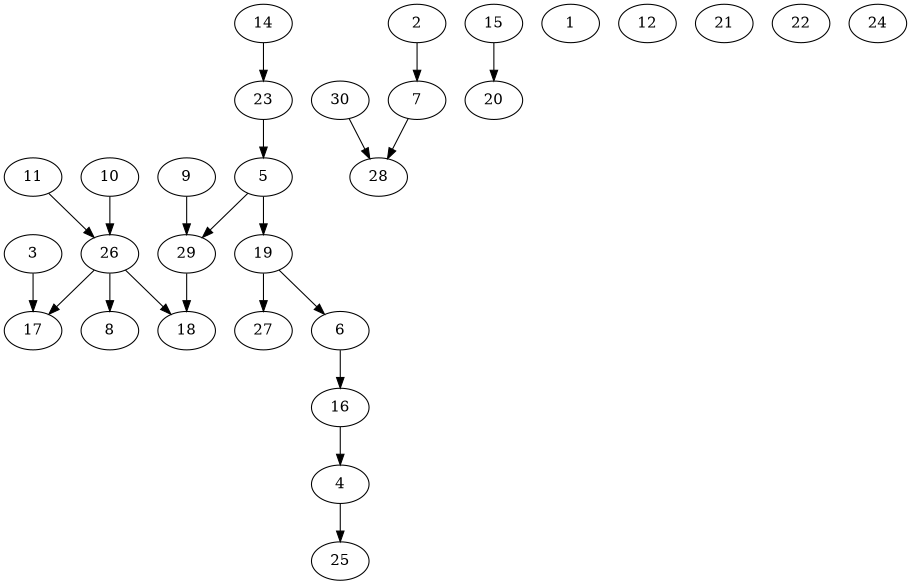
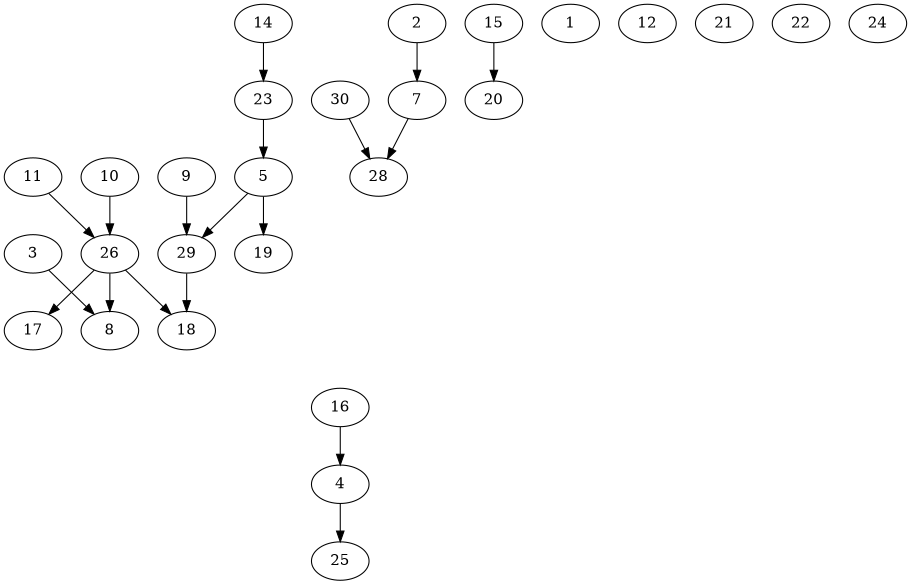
(33, 287) -> (67, 288)
(263, 331) -> none
(340, 331) -> none
